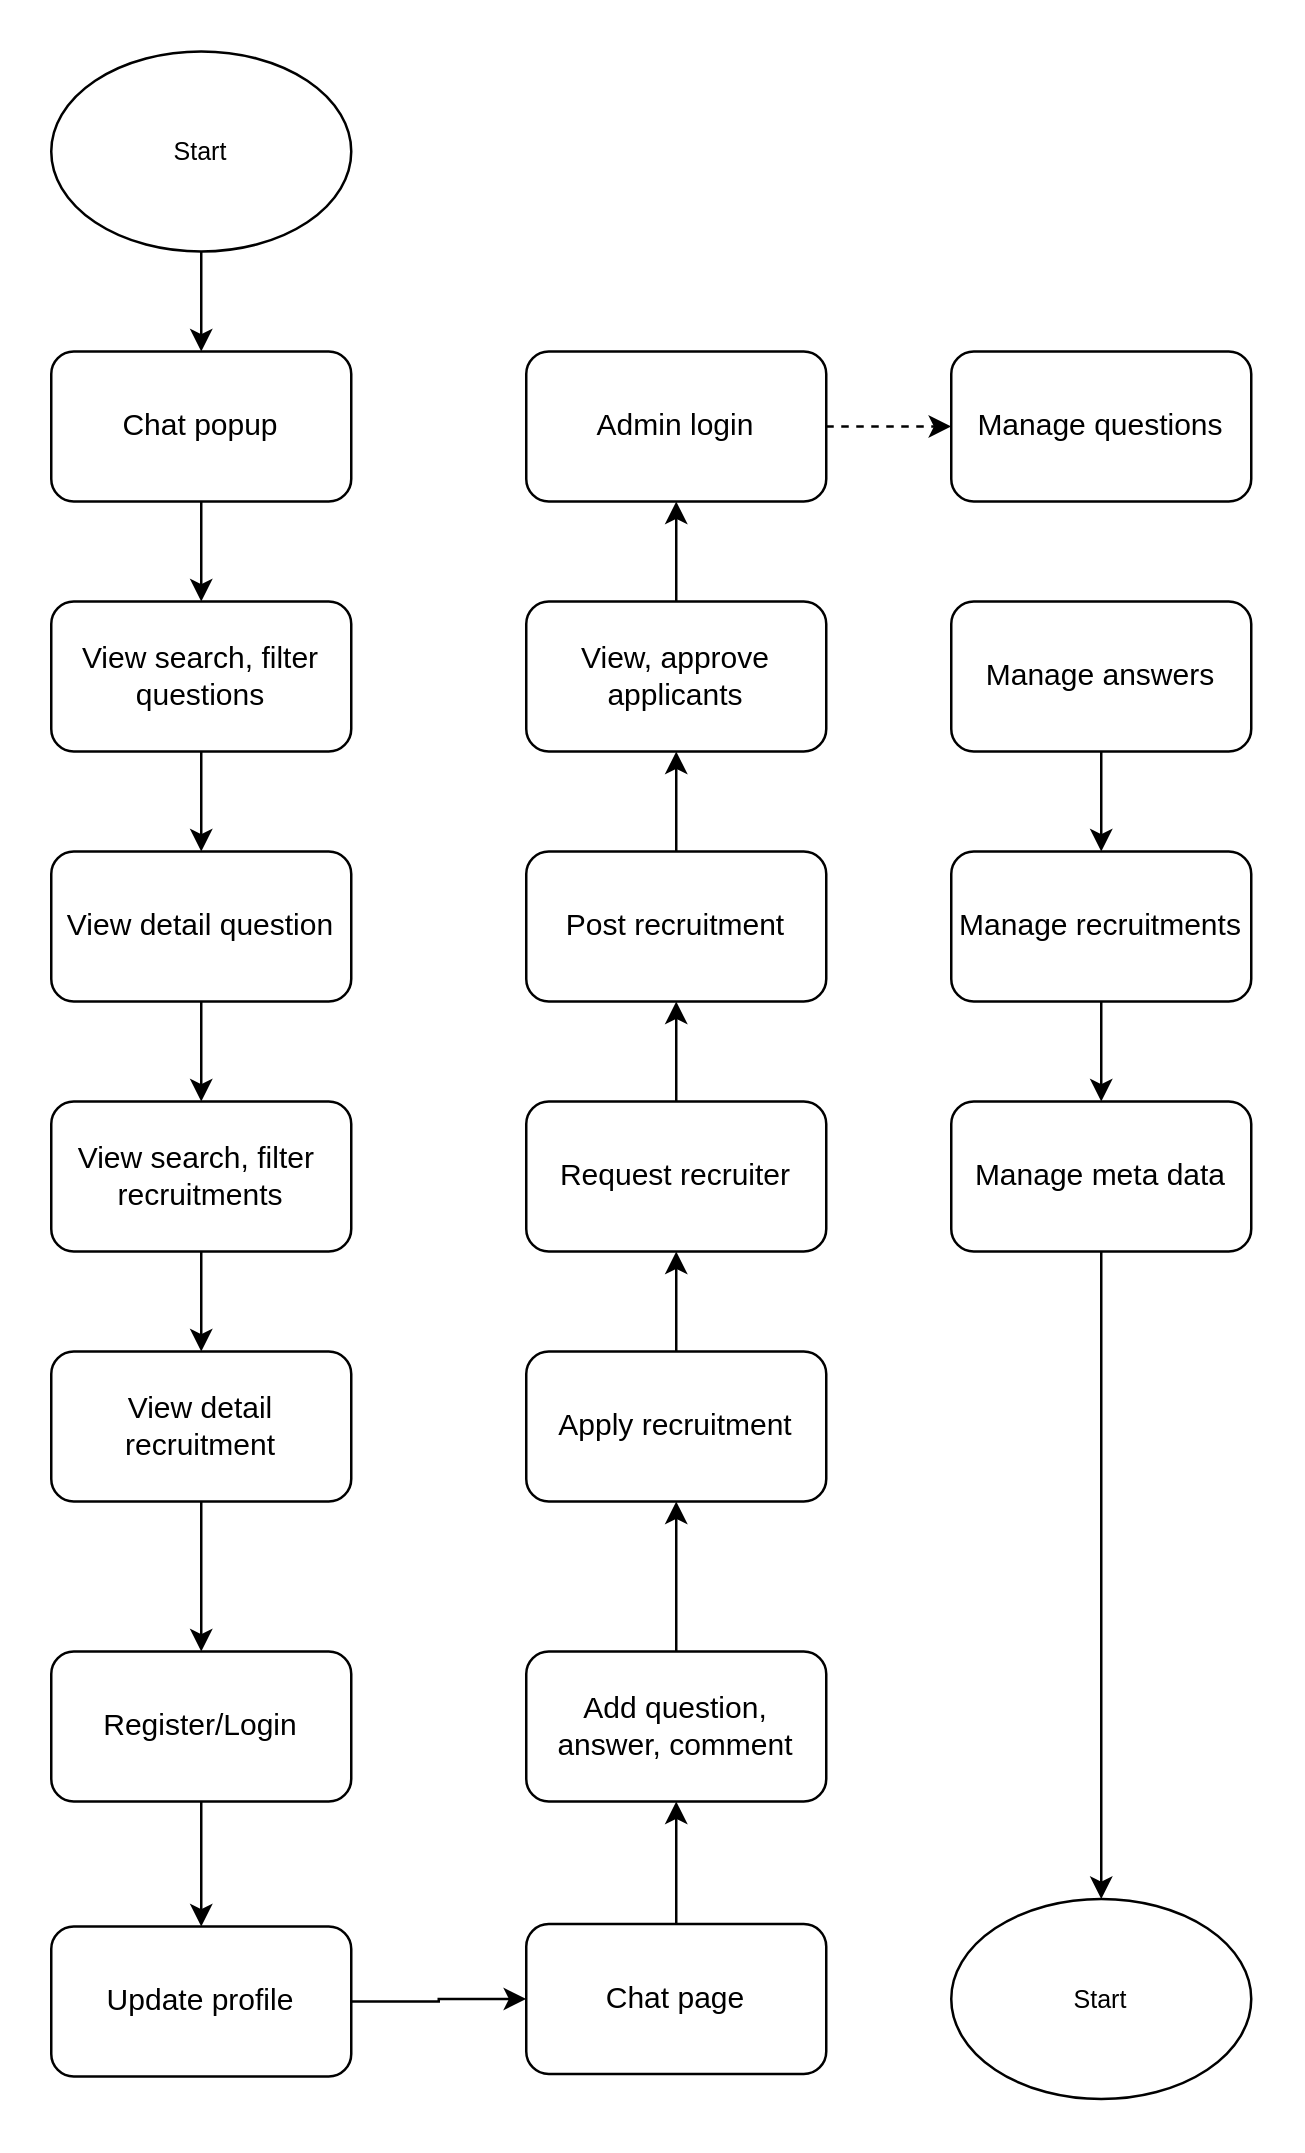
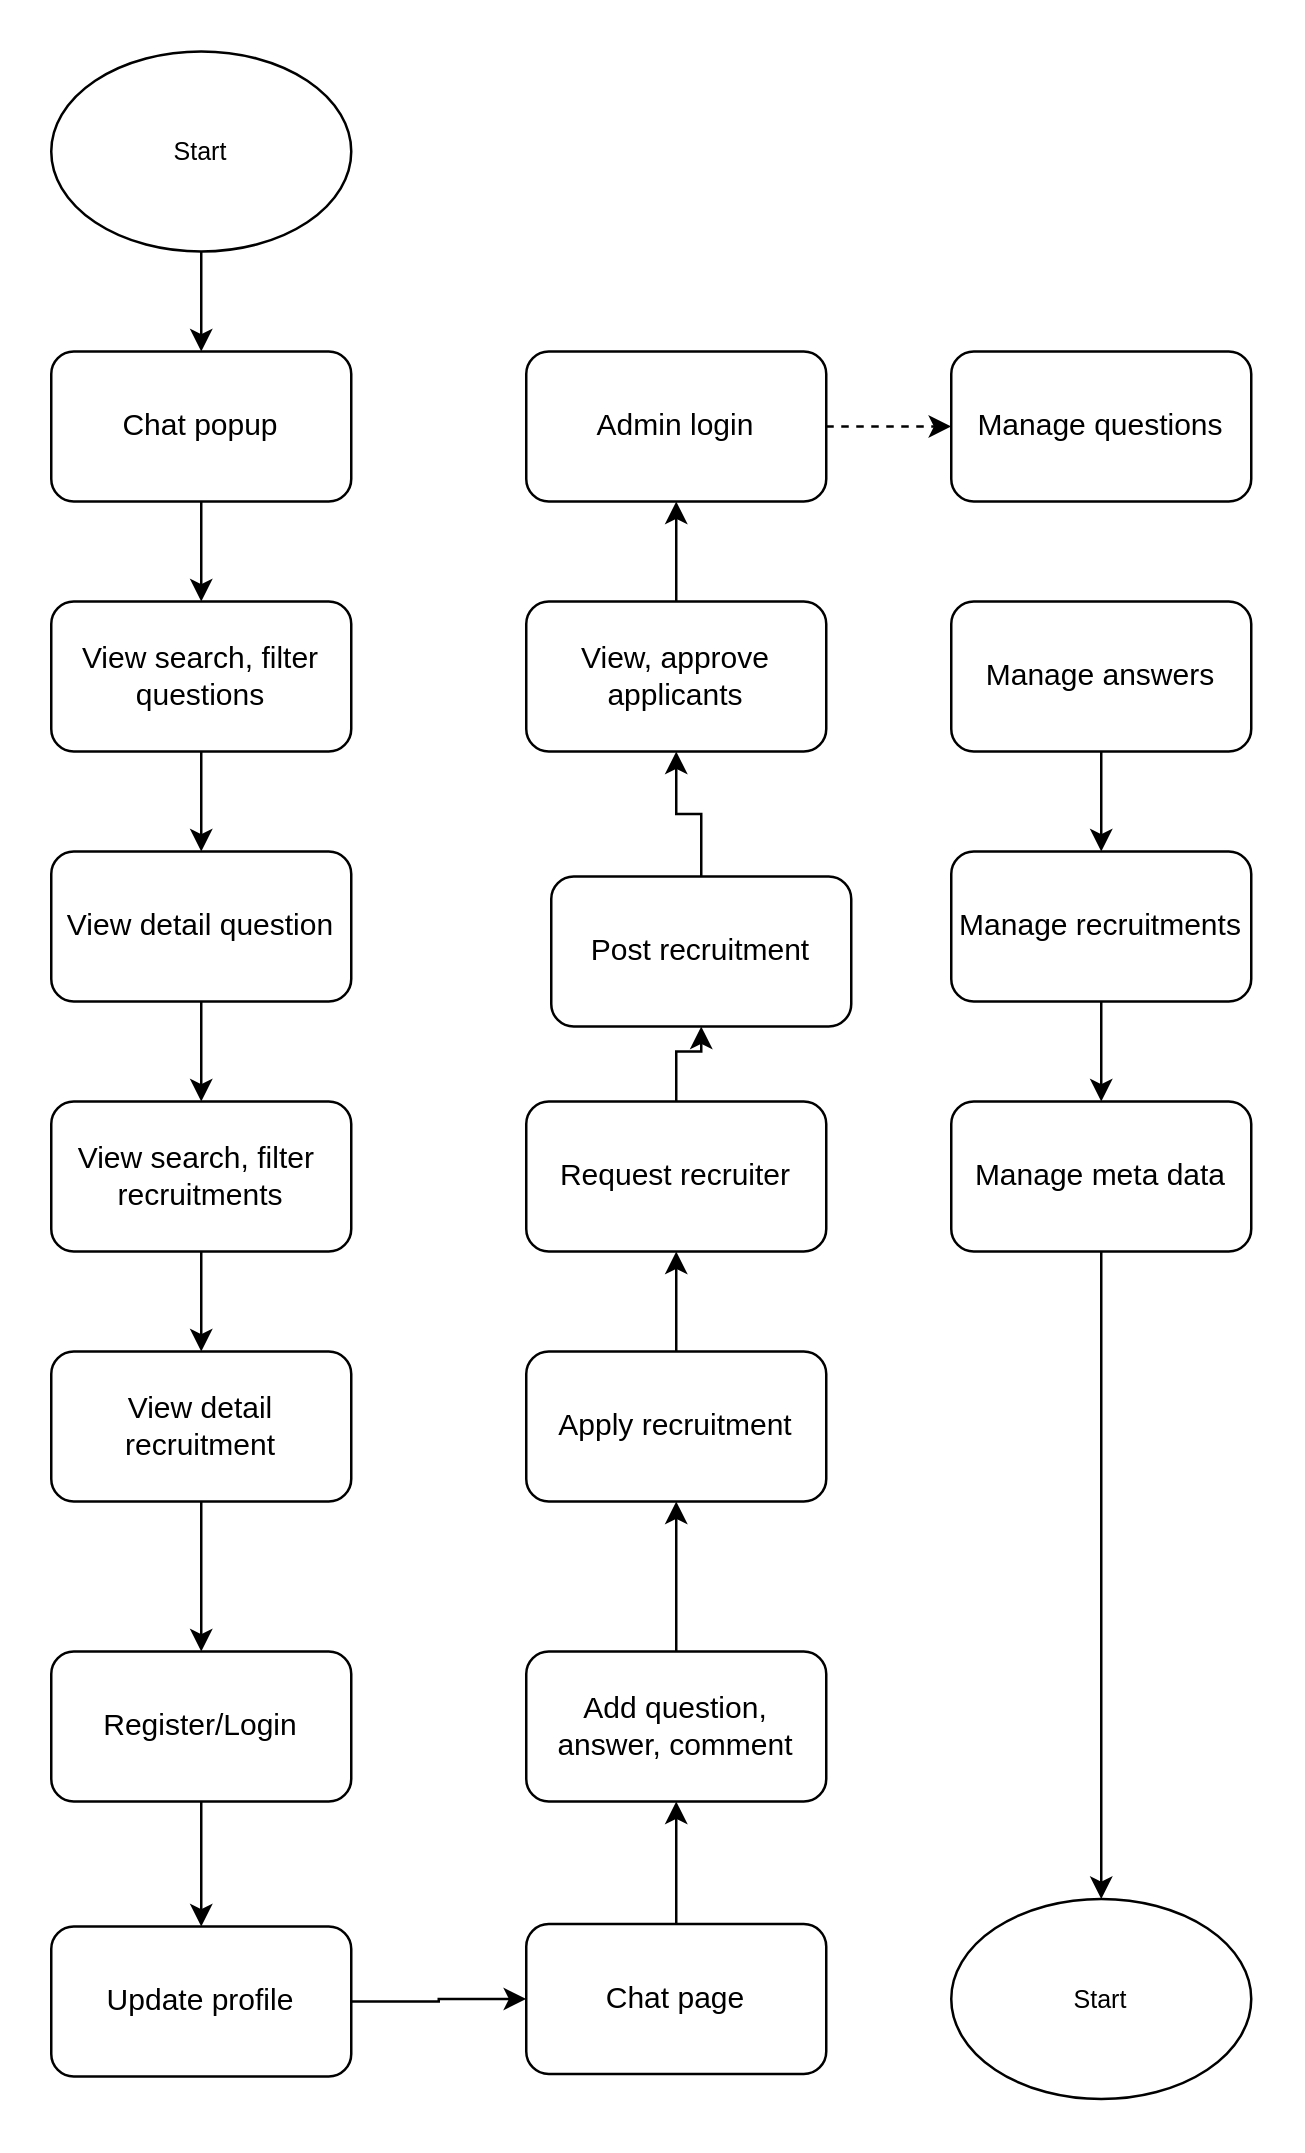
(676, 926) -> (701, 951)
